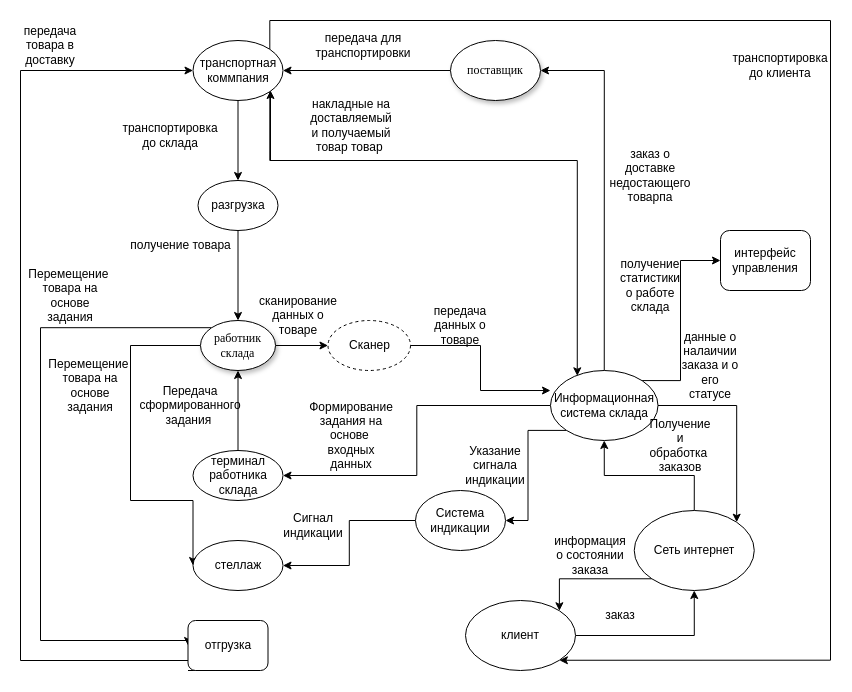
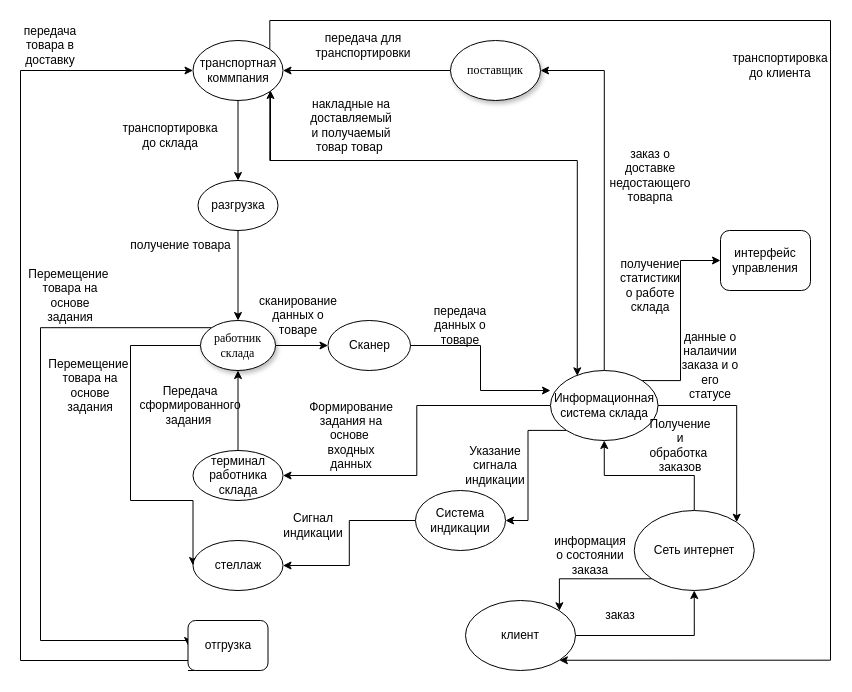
(369, 346) -> (369, 346)
